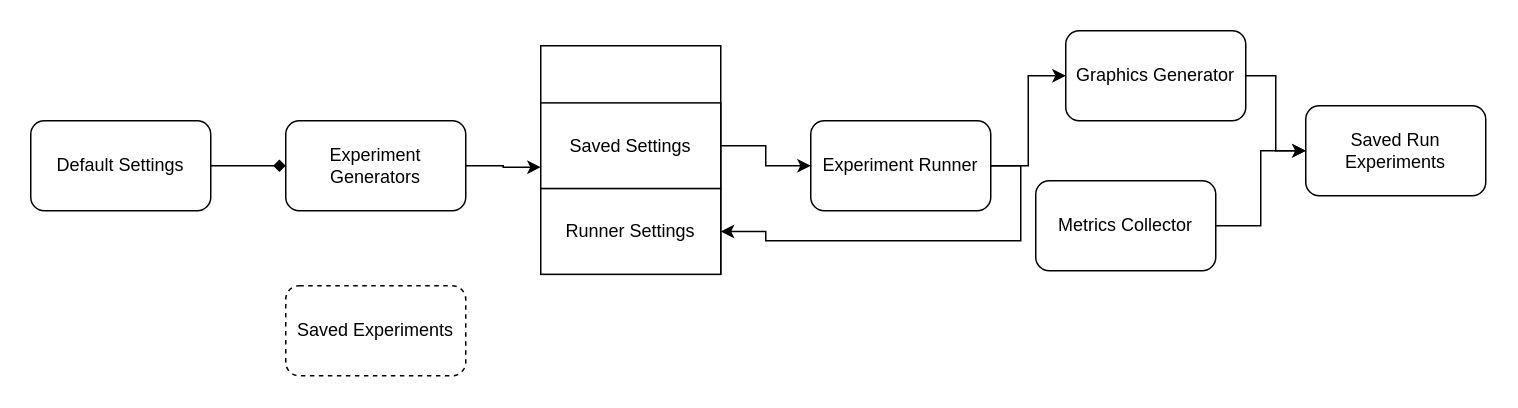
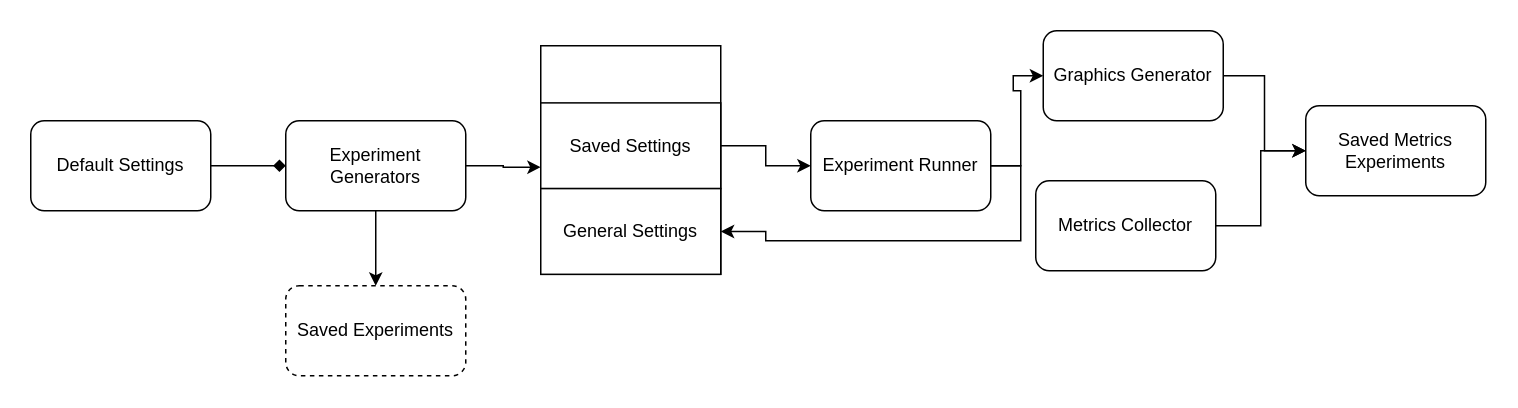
(1156, 76) -> (1133, 76)
(1396, 151) -> (1396, 151)
(631, 232) -> (631, 232)
none -> (376, 243)
